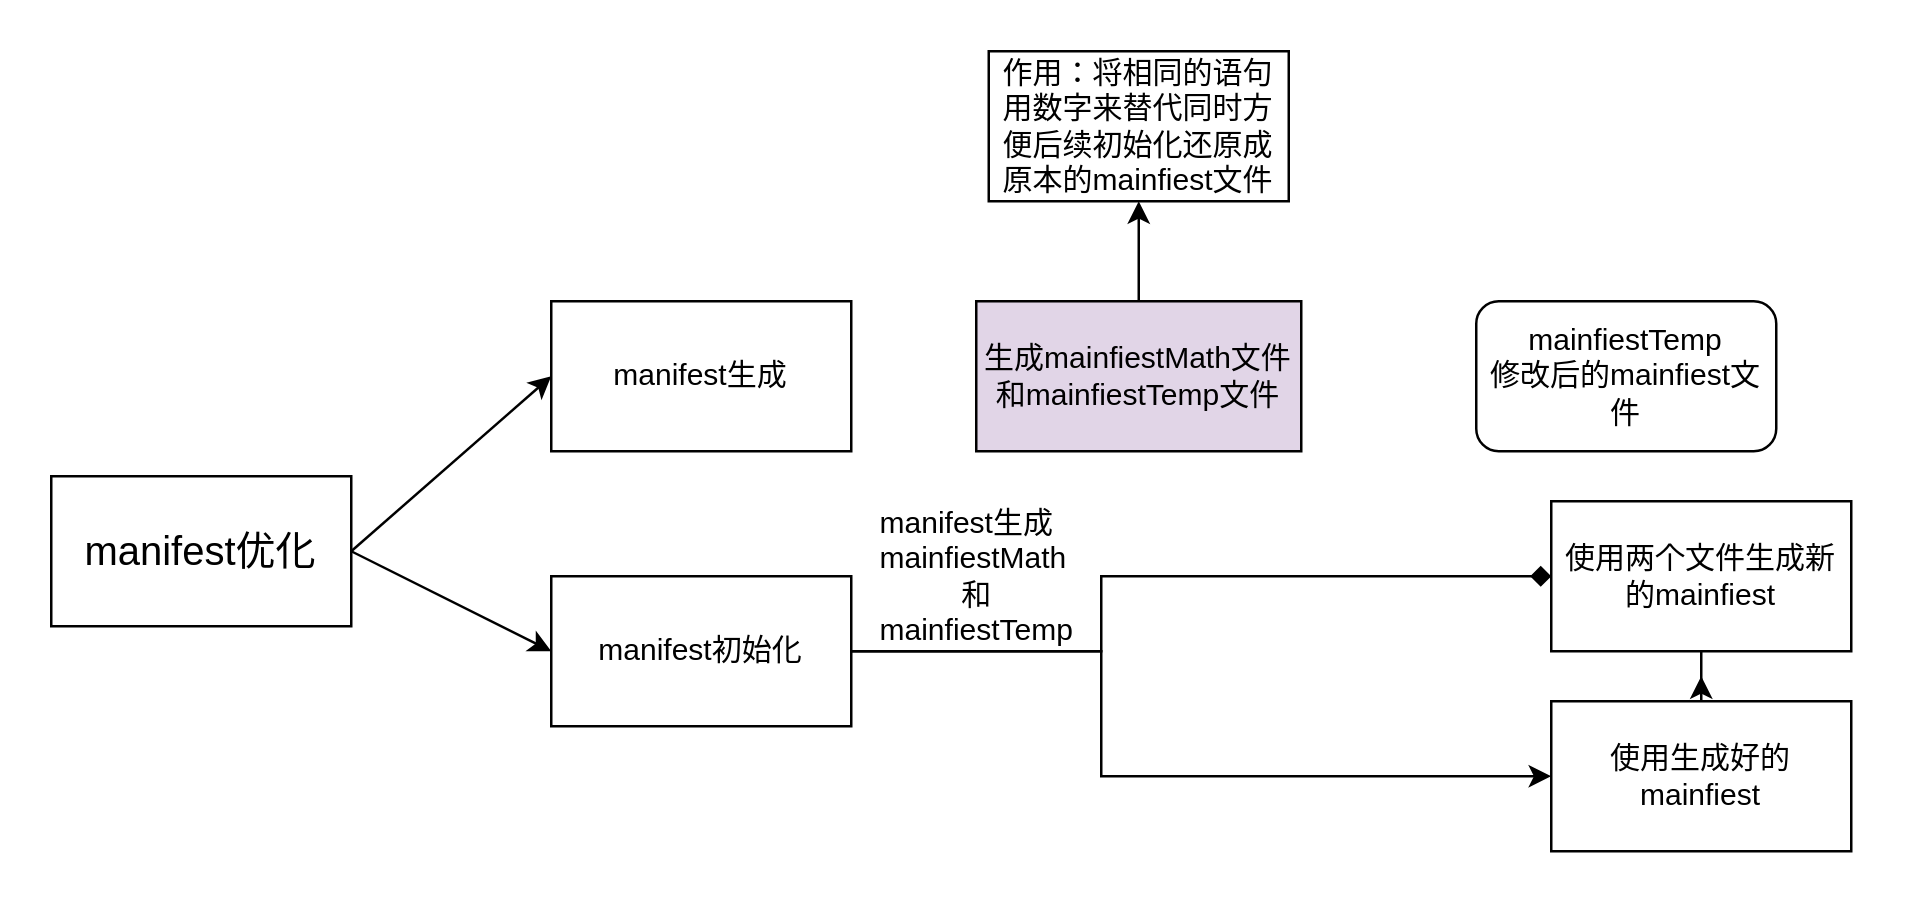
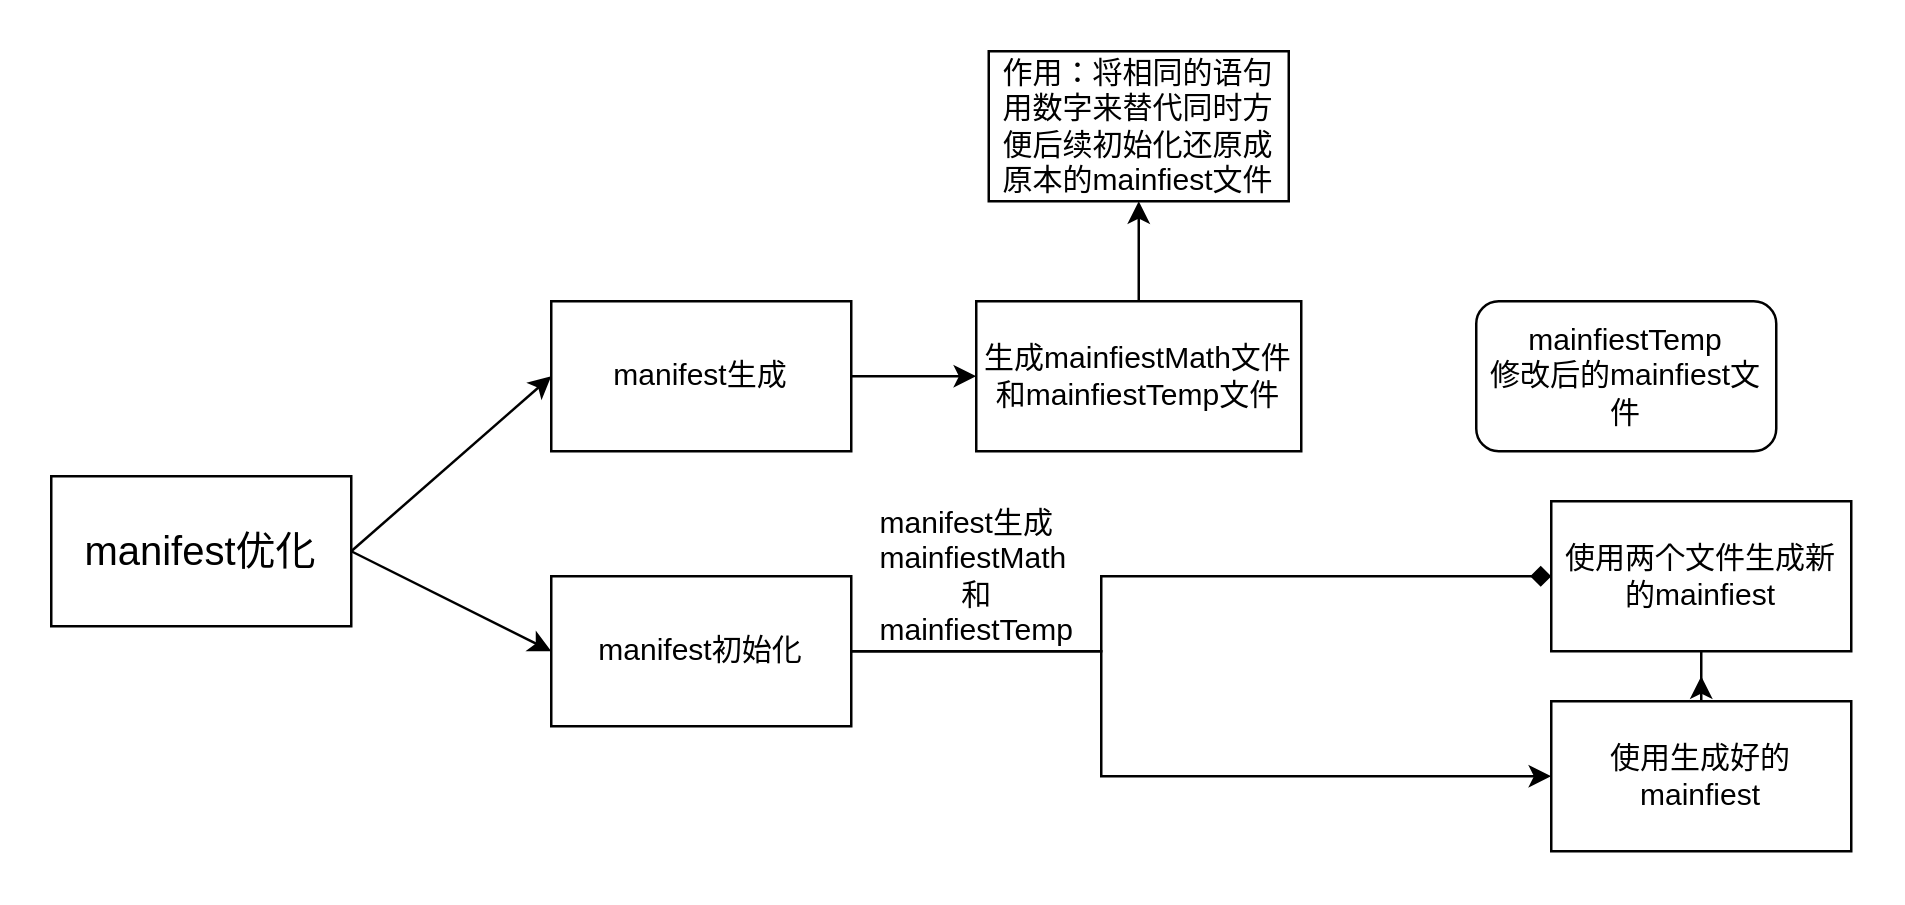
none -> (905, 376)
(1139, 376) -> (1139, 376)
